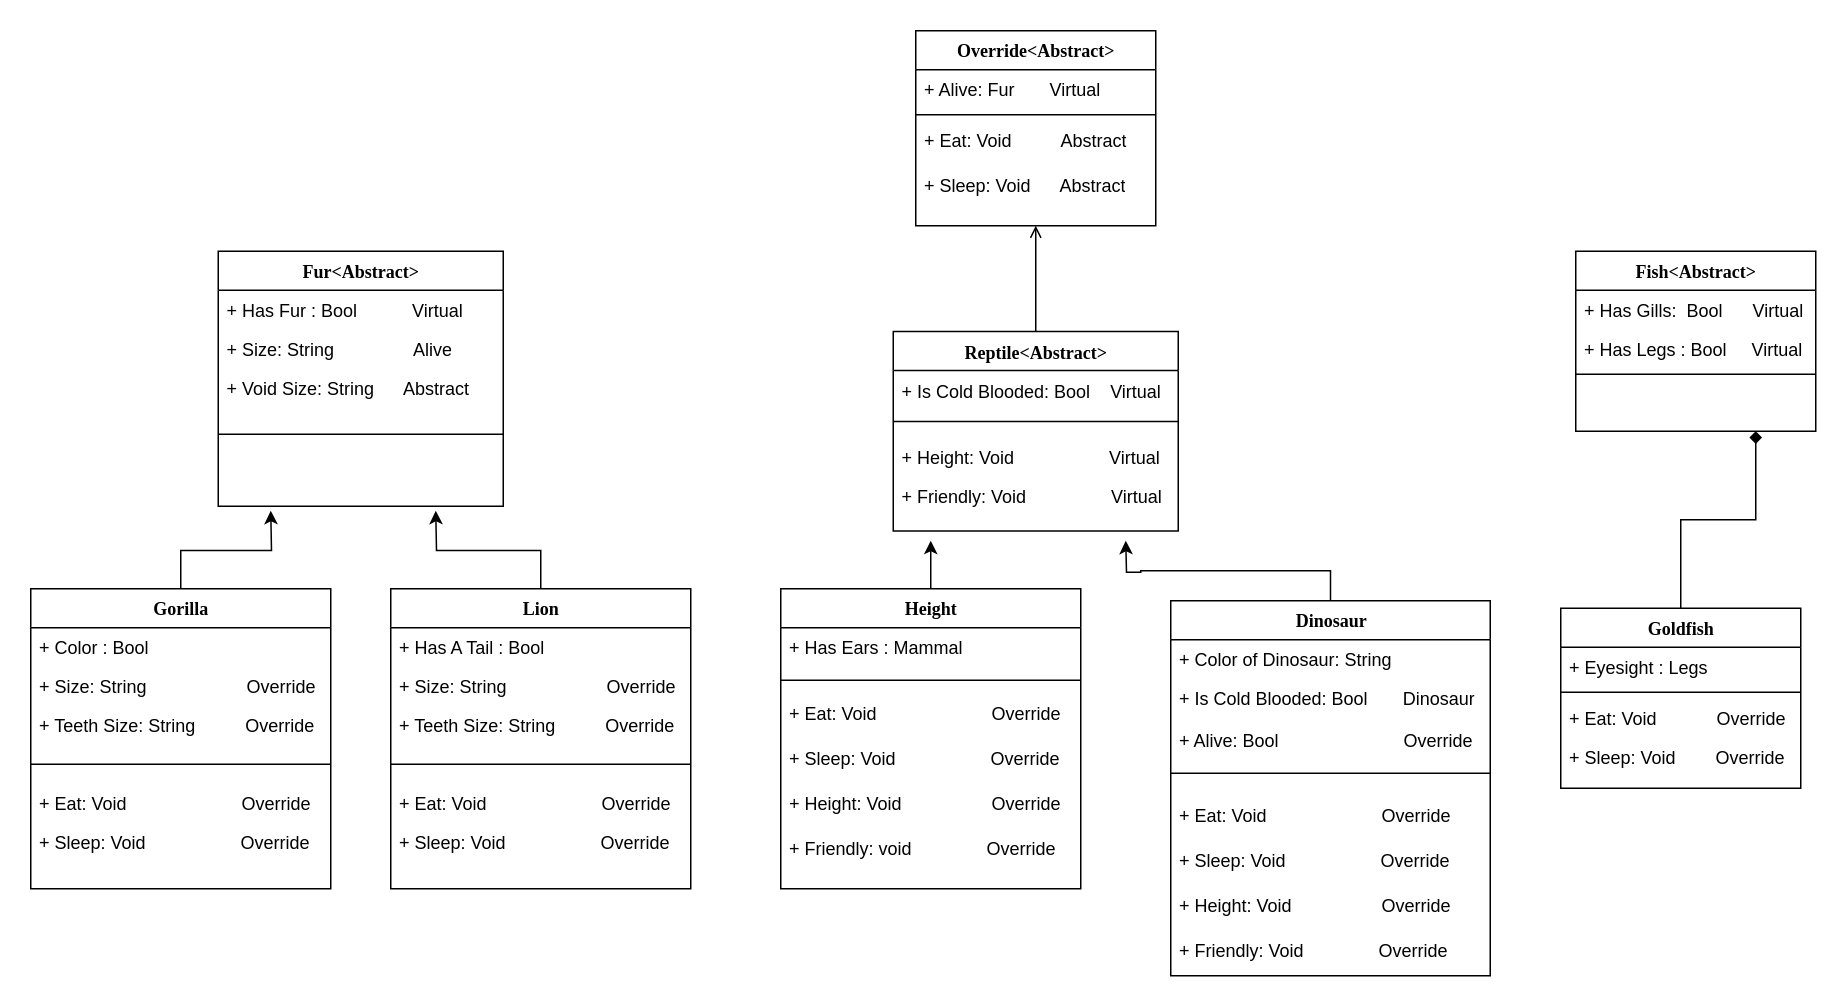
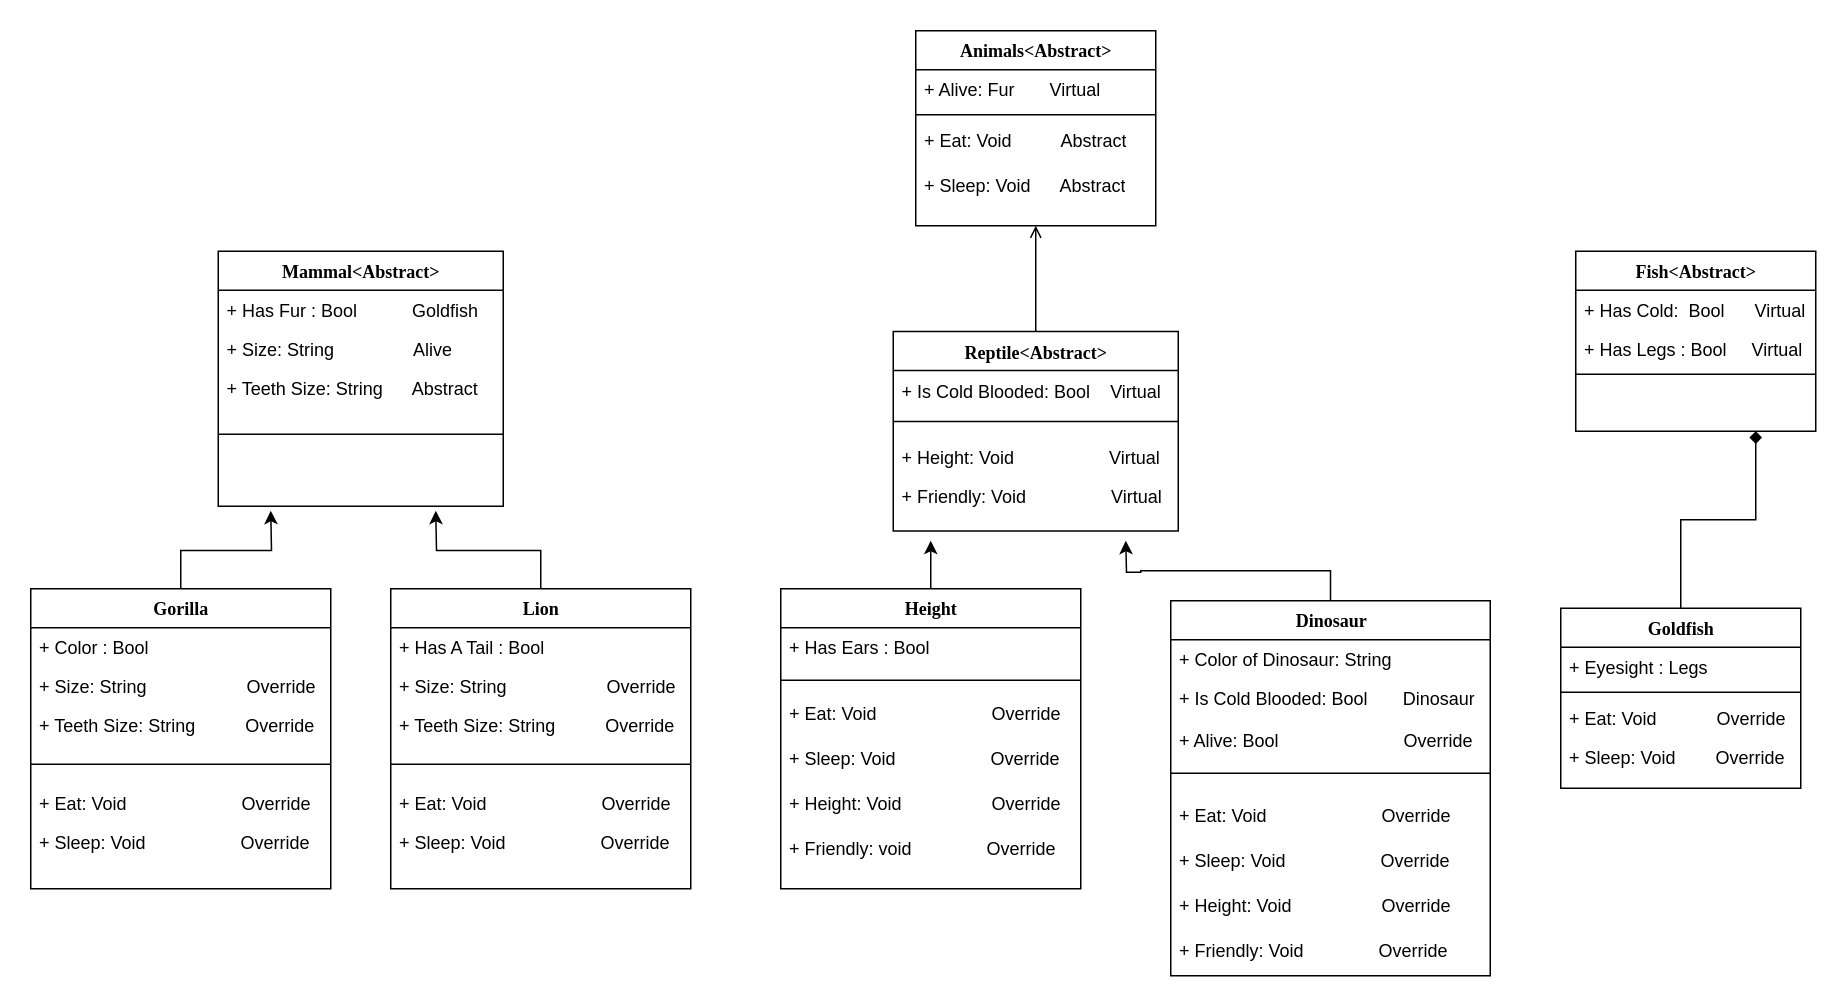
(1037, 52) -> (1037, 52)
(362, 273) -> (362, 273)
(362, 322) -> (362, 322)
(1697, 322) -> (1697, 322)
(362, 400) -> (362, 400)
(871, 649) -> (861, 649)
